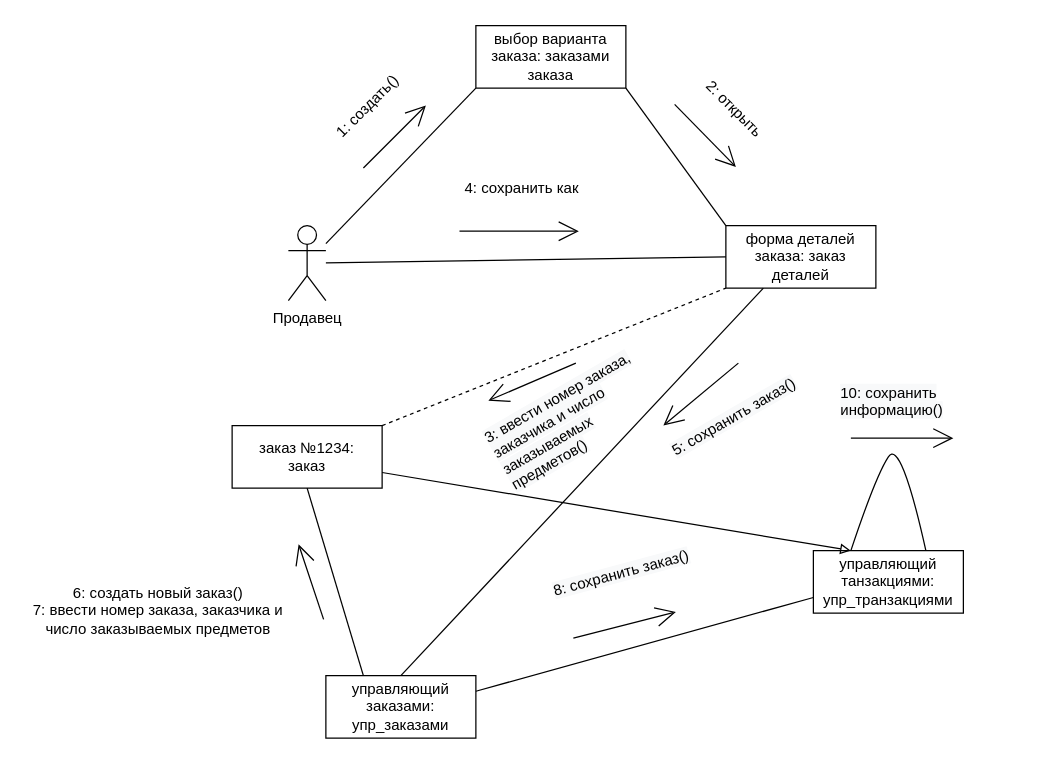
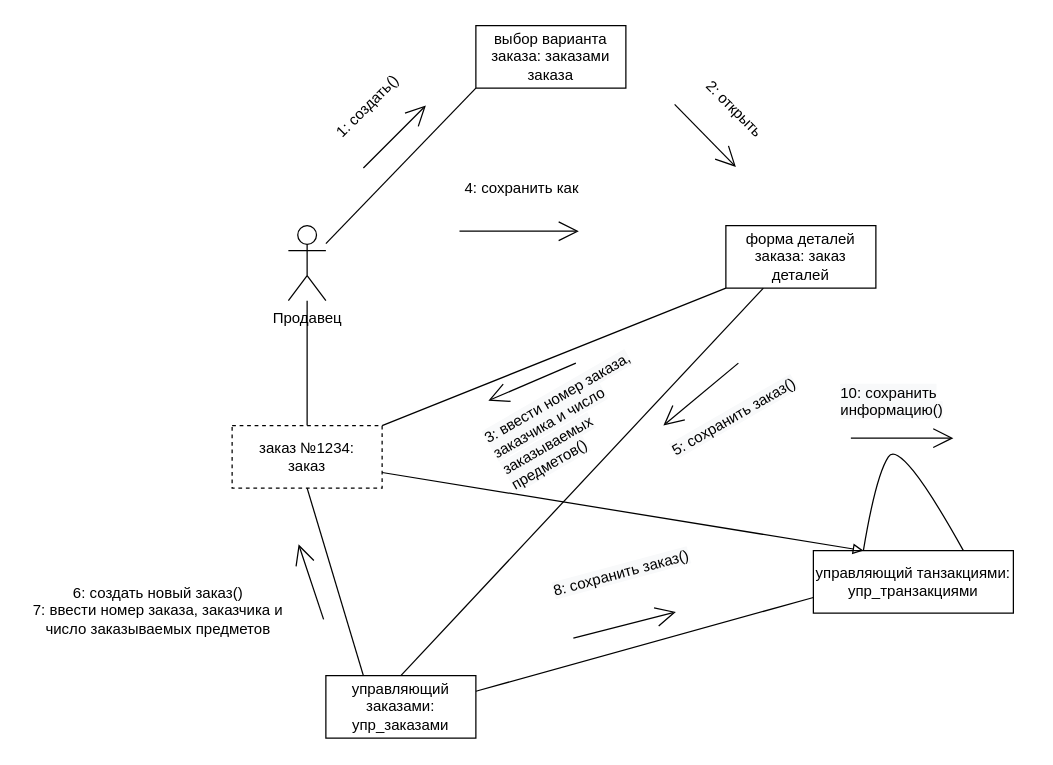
(676, 157) -> none
(526, 260) -> (307, 363)
(553, 357) -> (553, 357)
(307, 457) -> (307, 457)
(888, 582) -> (913, 582)
